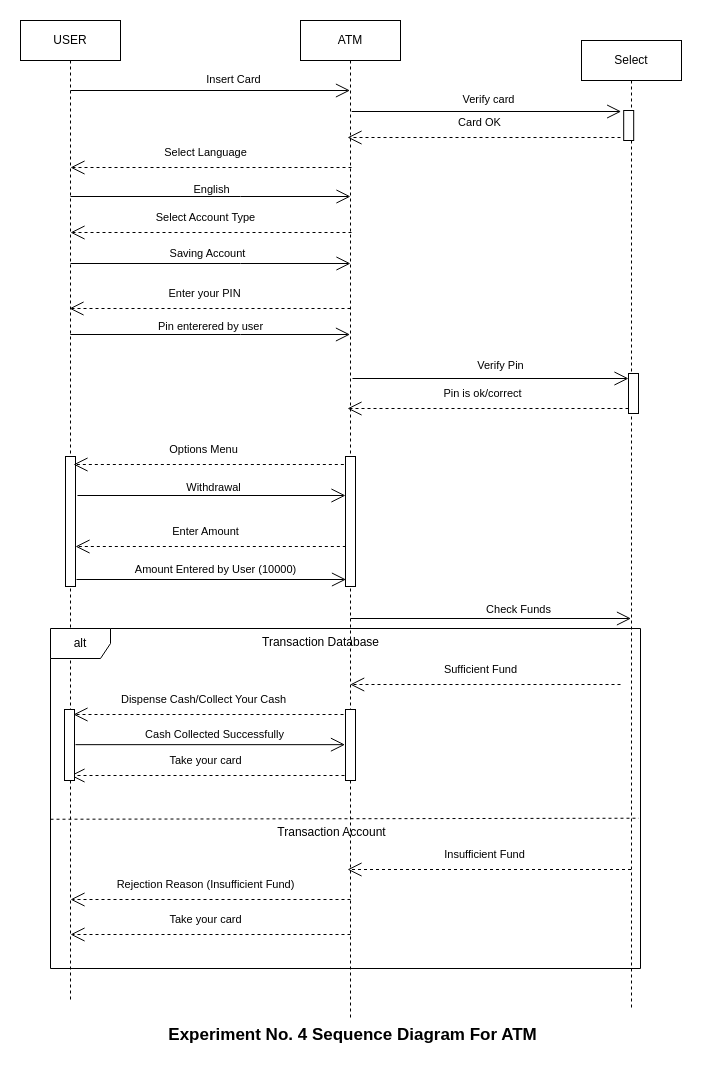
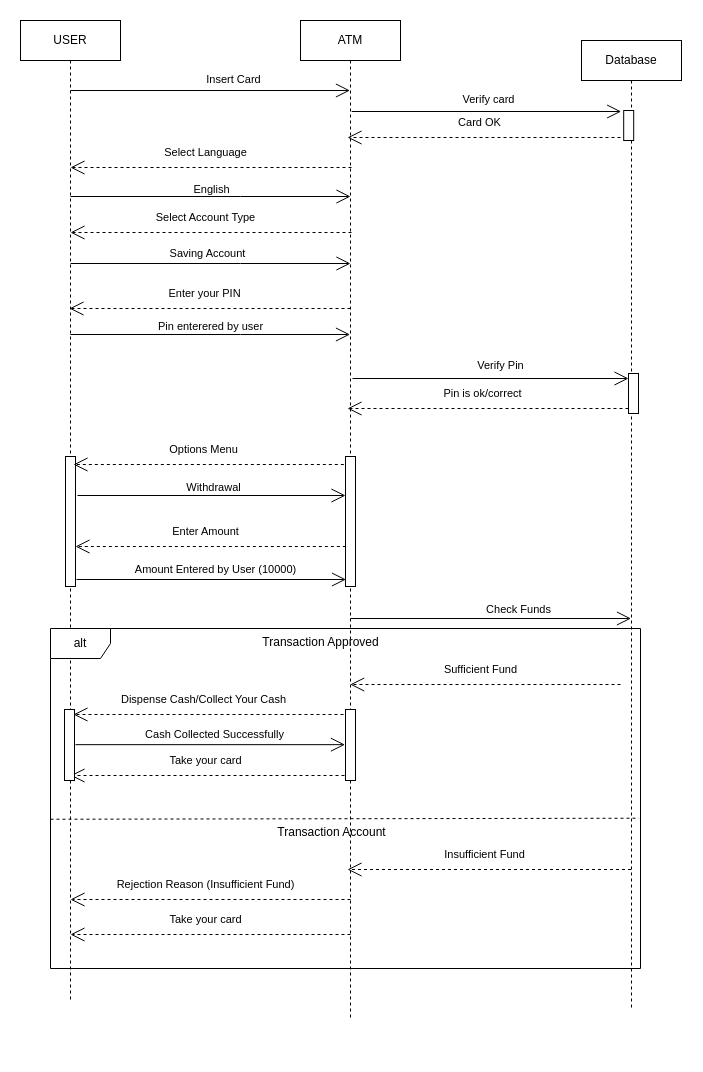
(632, 61) -> (632, 61)
(321, 643) -> (321, 643)
(353, 1036) -> none
